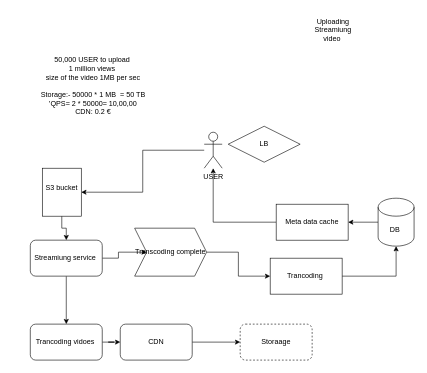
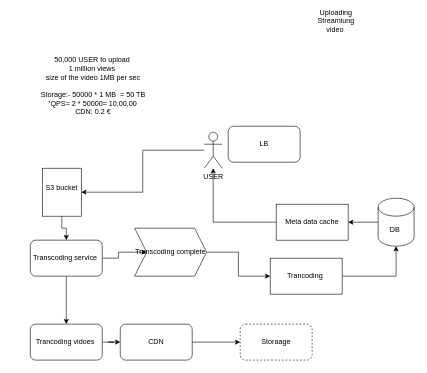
(333, 30) -> (336, 21)
(264, 144) -> (264, 144)
(66, 258) -> (66, 258)
